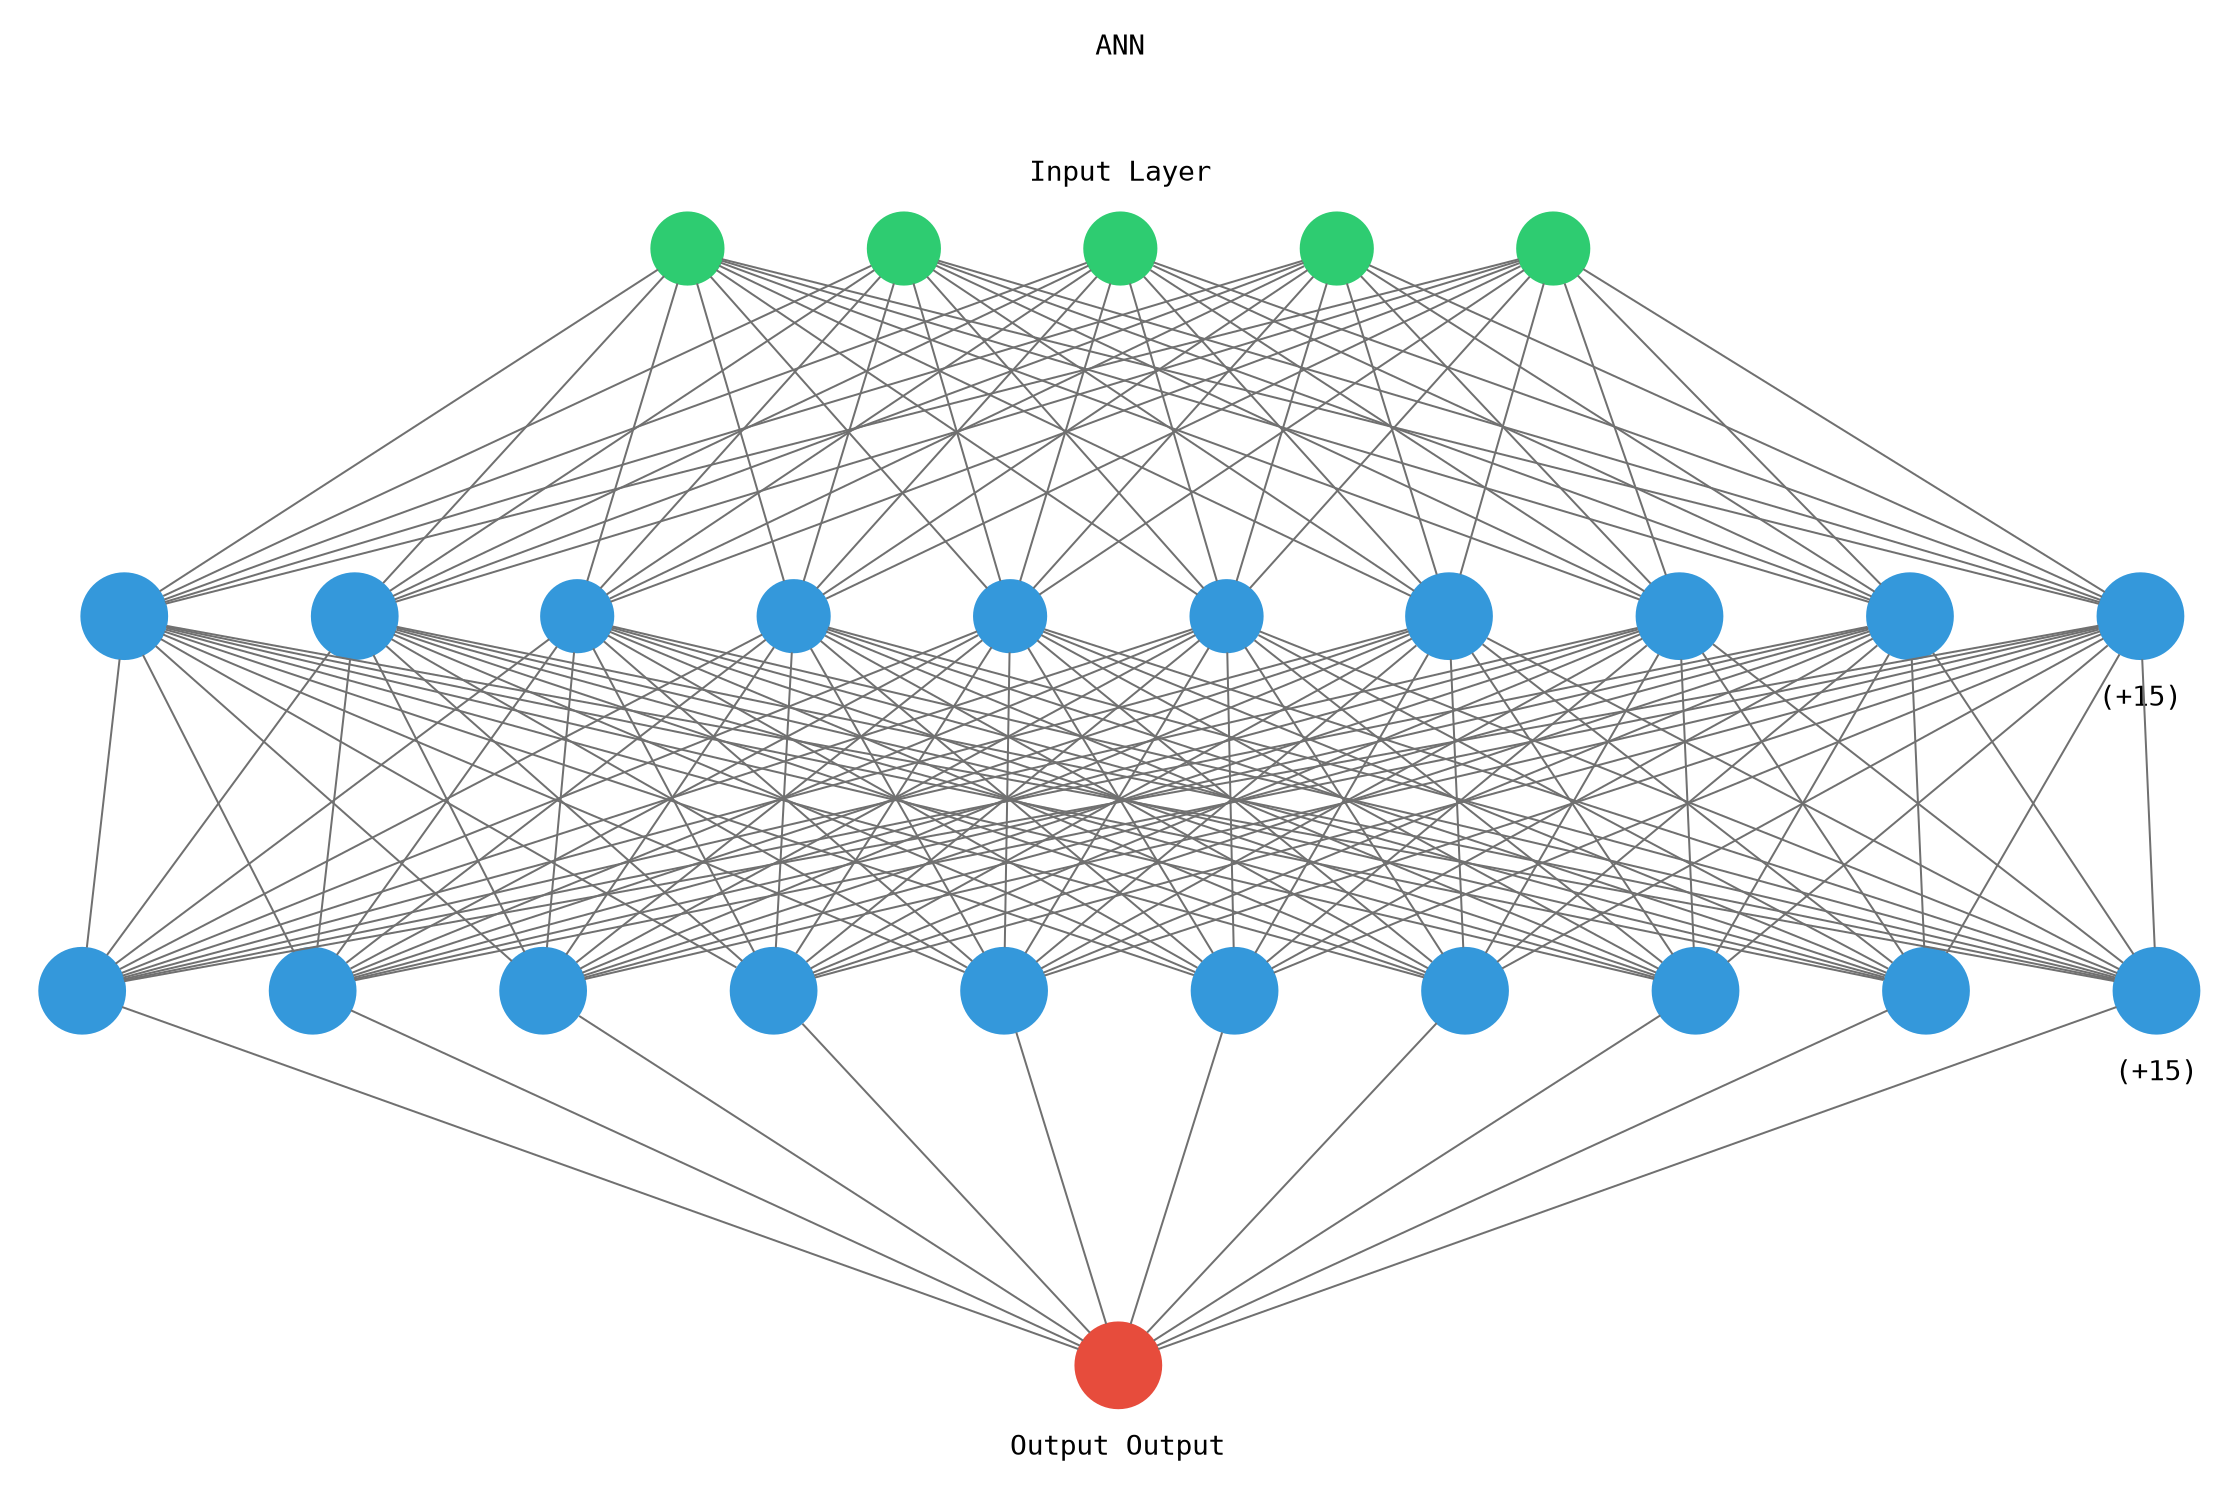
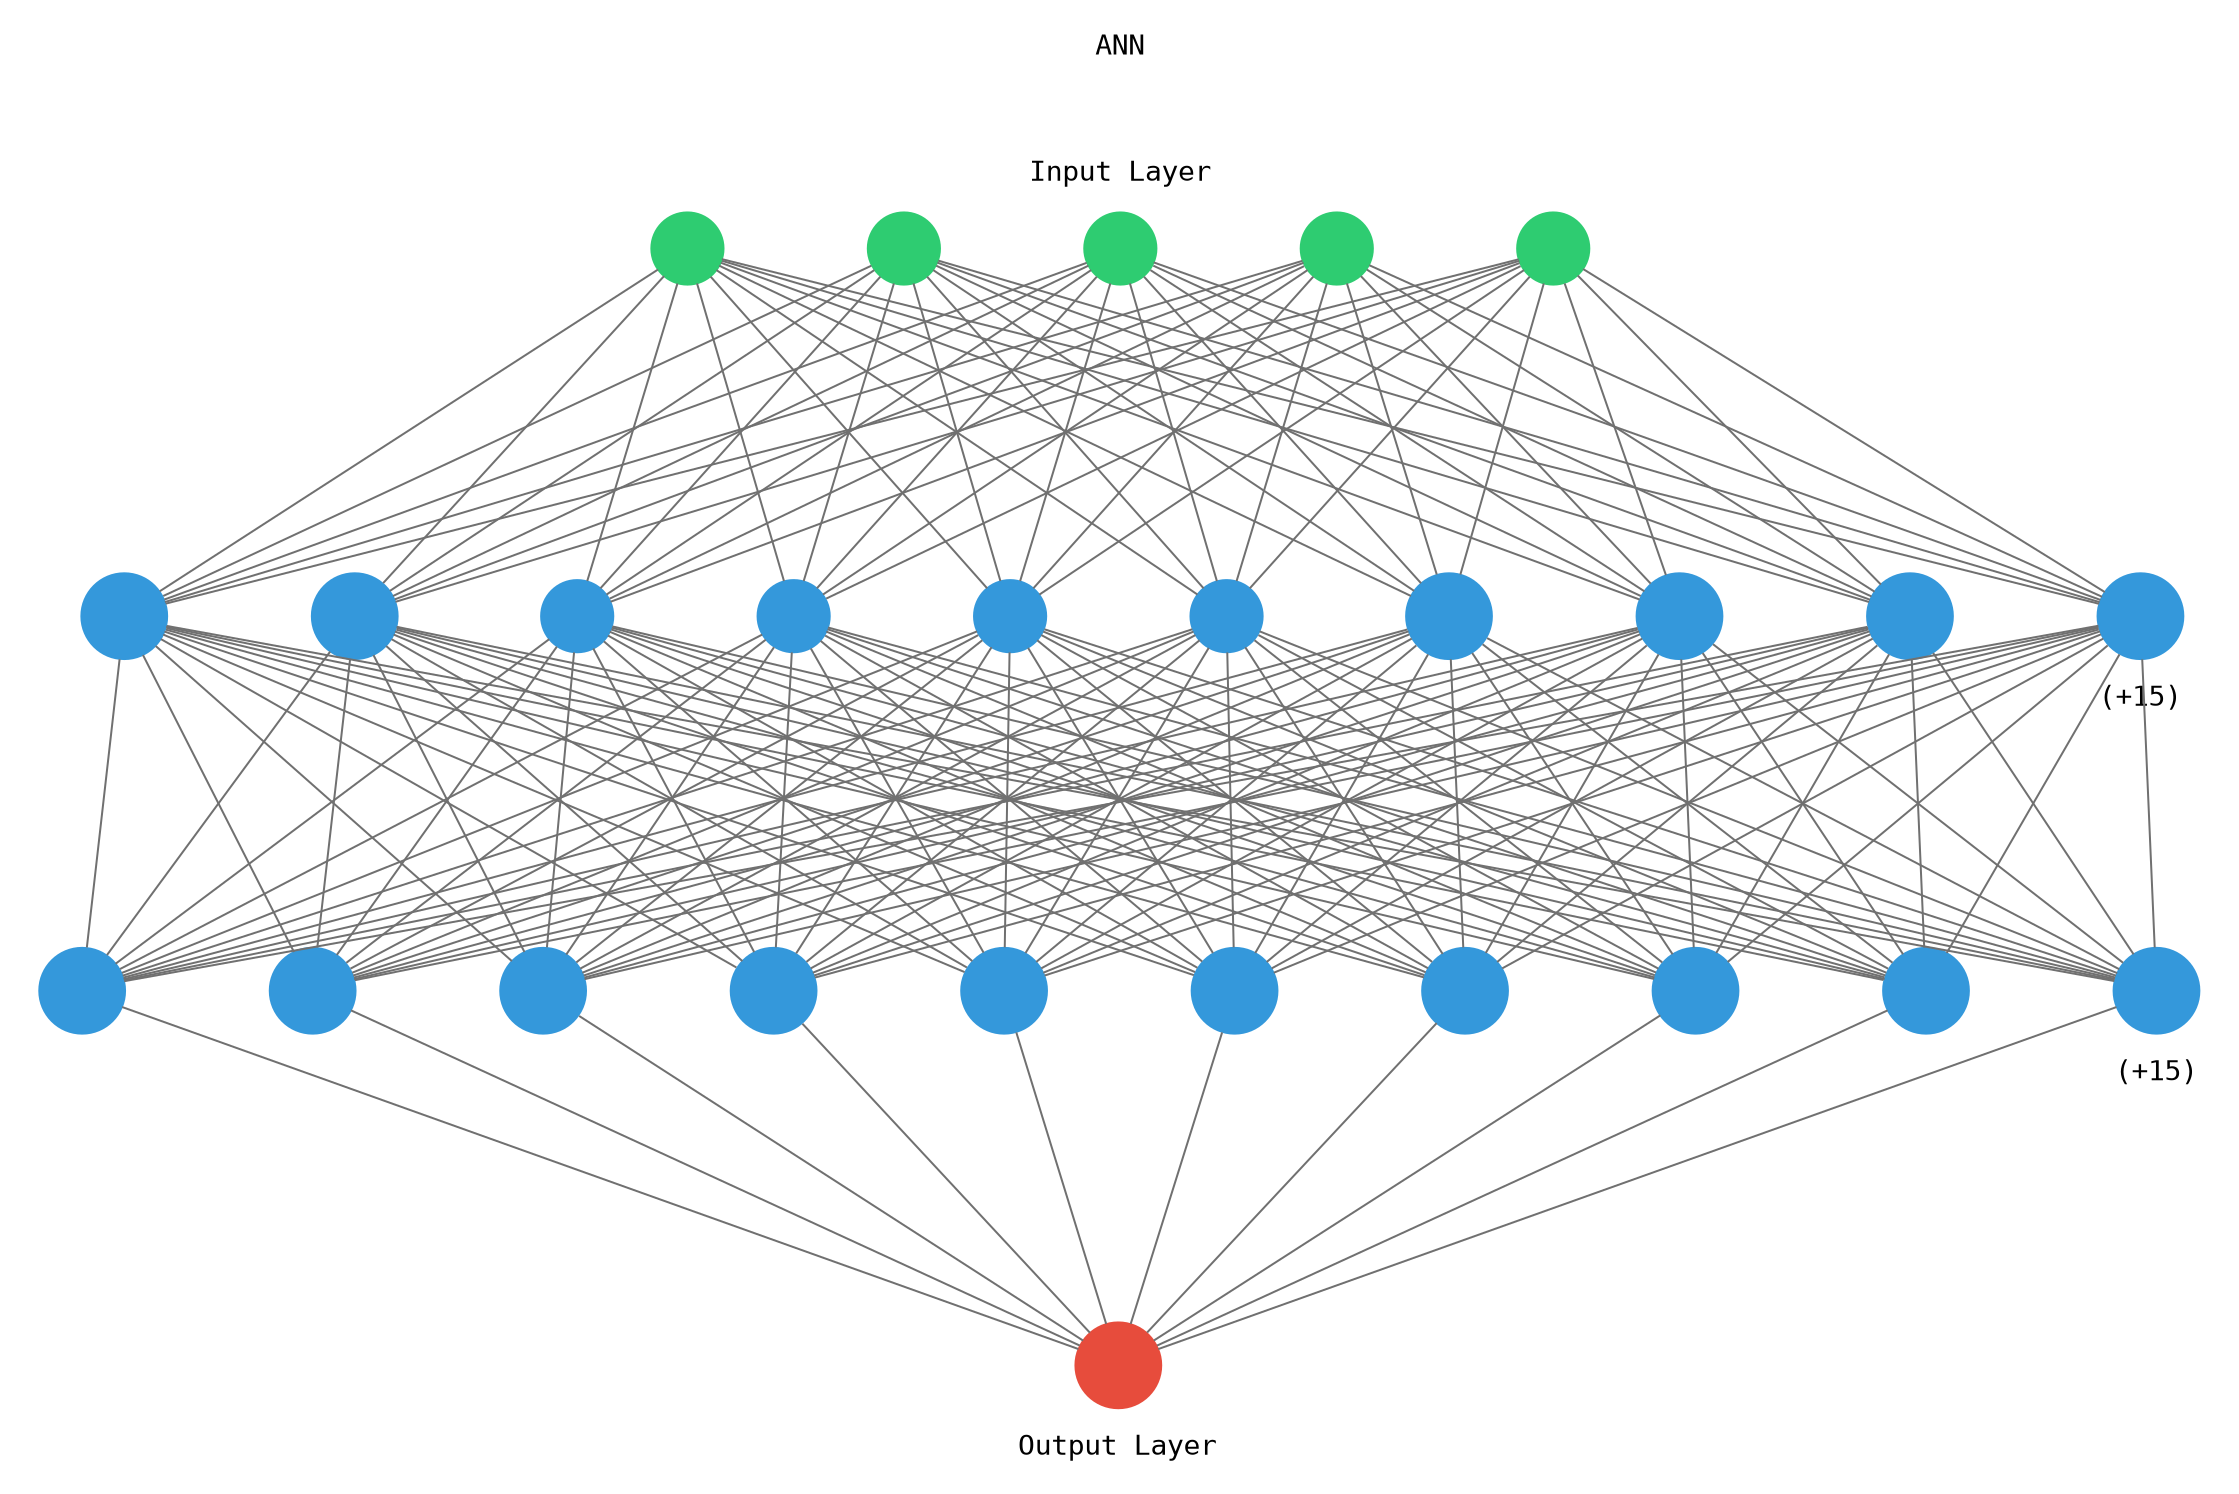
(1118, 1447) -> (1118, 1447)
